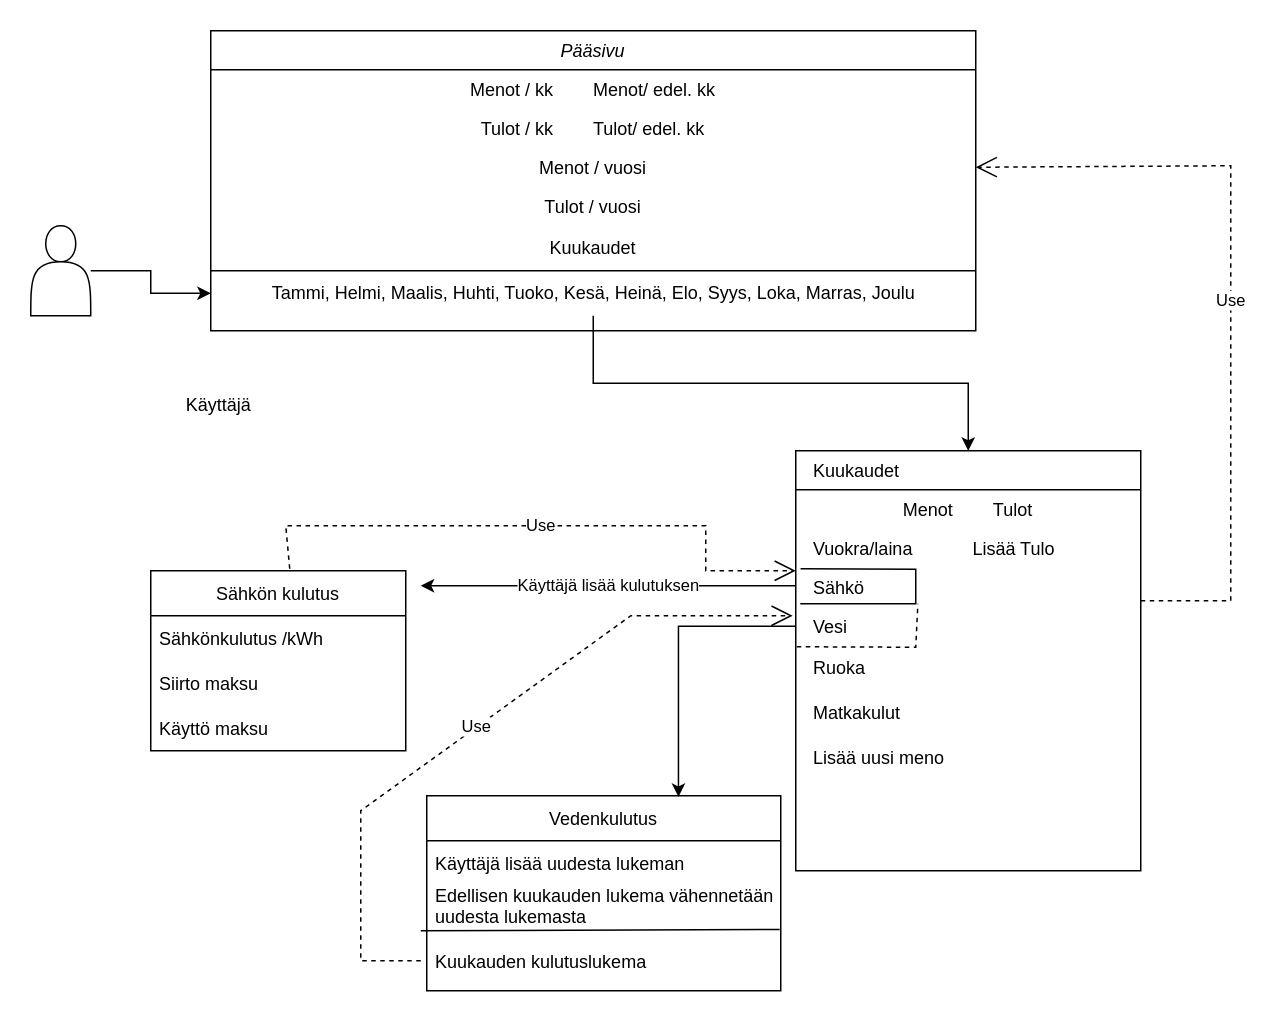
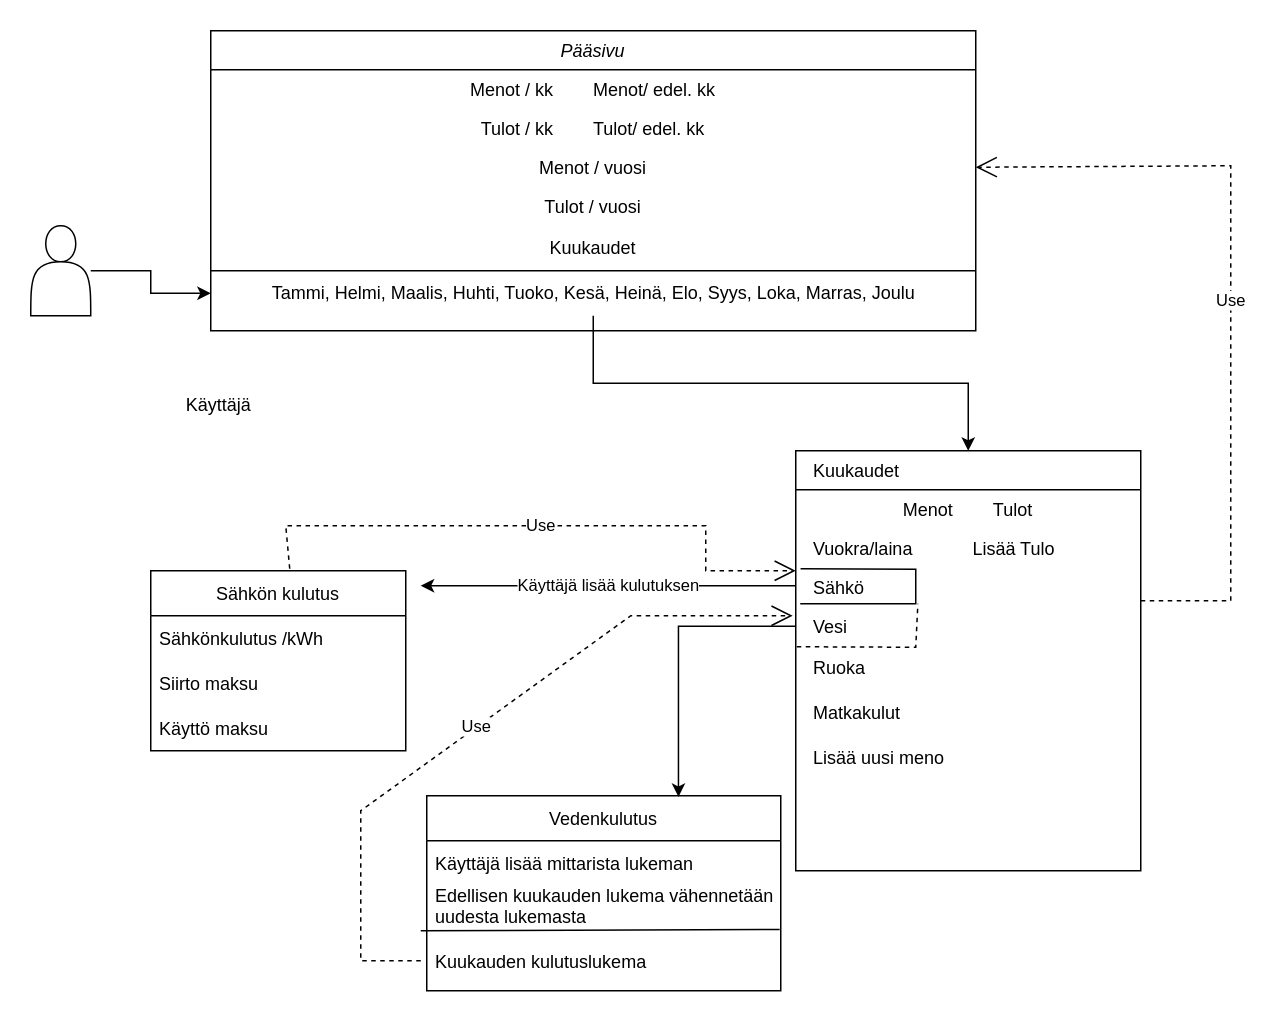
(572, 864) -> (583, 864)
